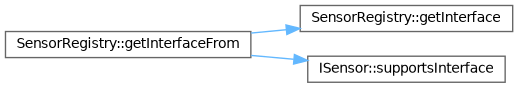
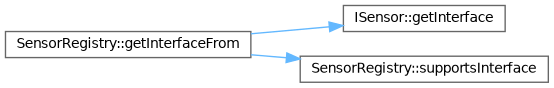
(406, 19) -> (424, 19)
(406, 69) -> (424, 69)
